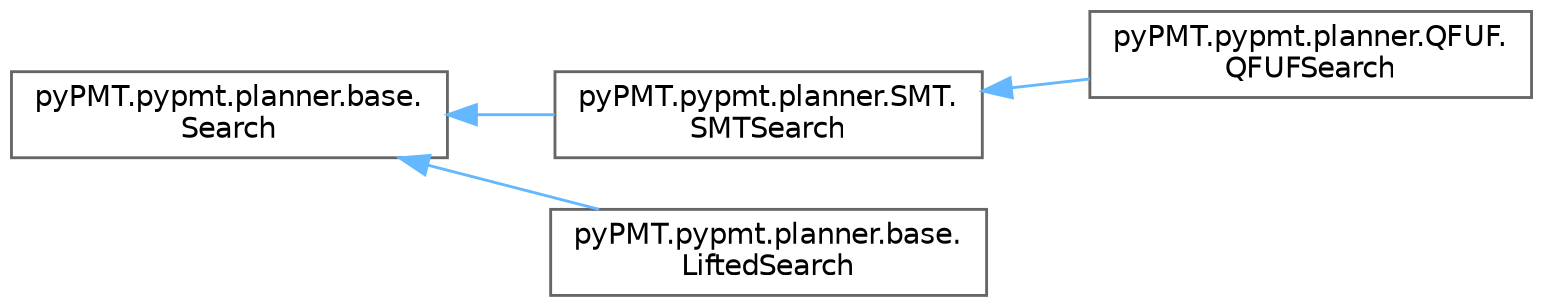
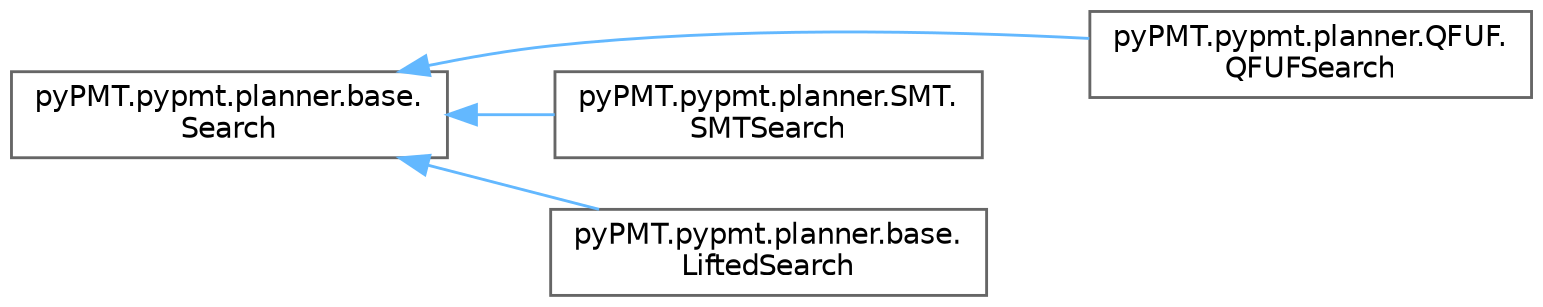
(1051, 83) -> (758, 33)
